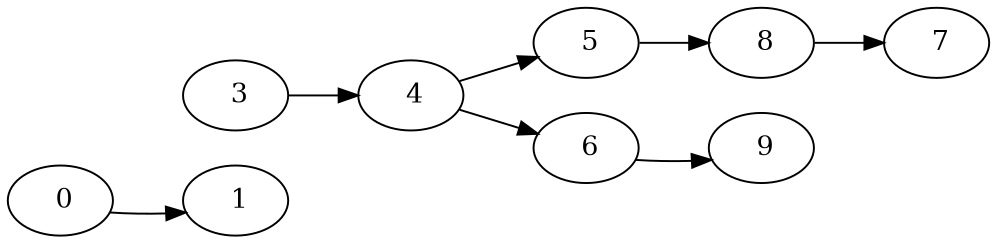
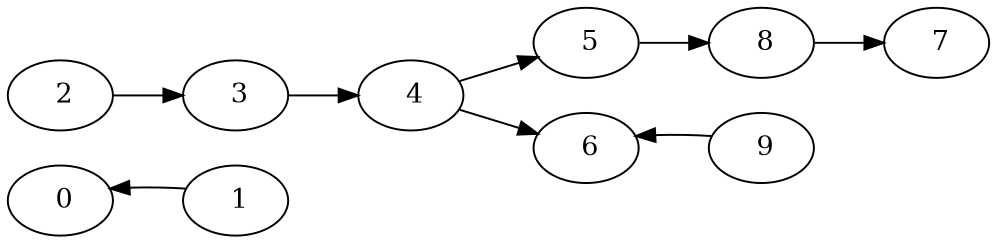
none -> (60, 95)
(664, 161) -> (683, 135)
(138, 214) -> (158, 187)
